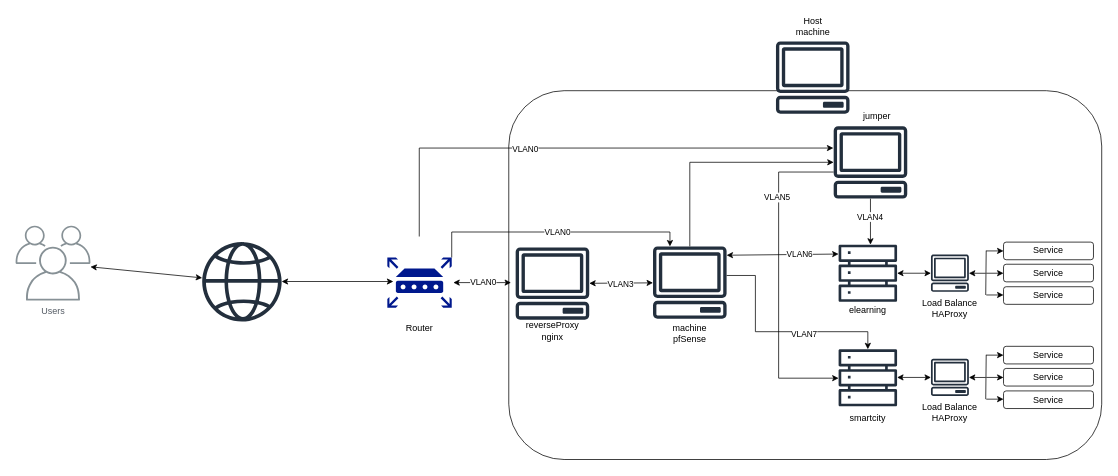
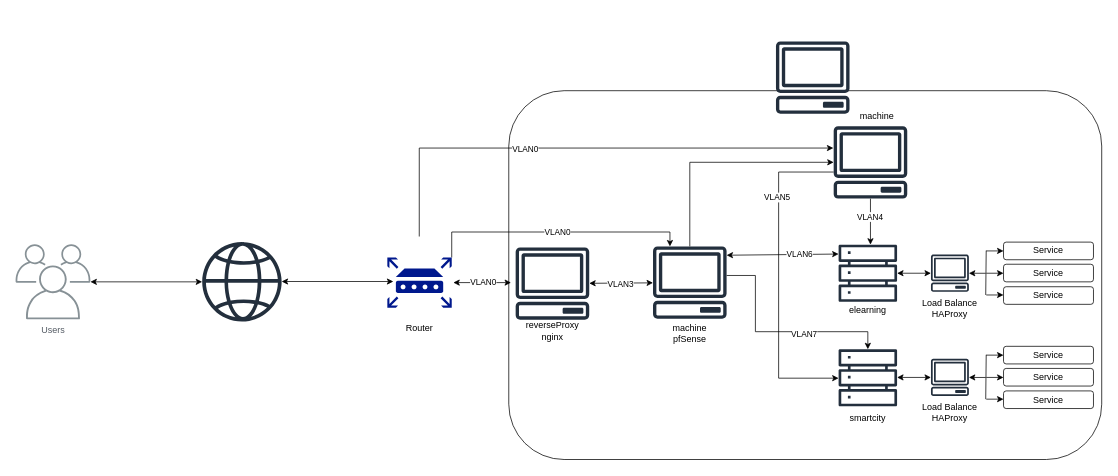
(813, 27) -> none
(878, 117) -> (878, 117)
(53, 263) -> (53, 282)
